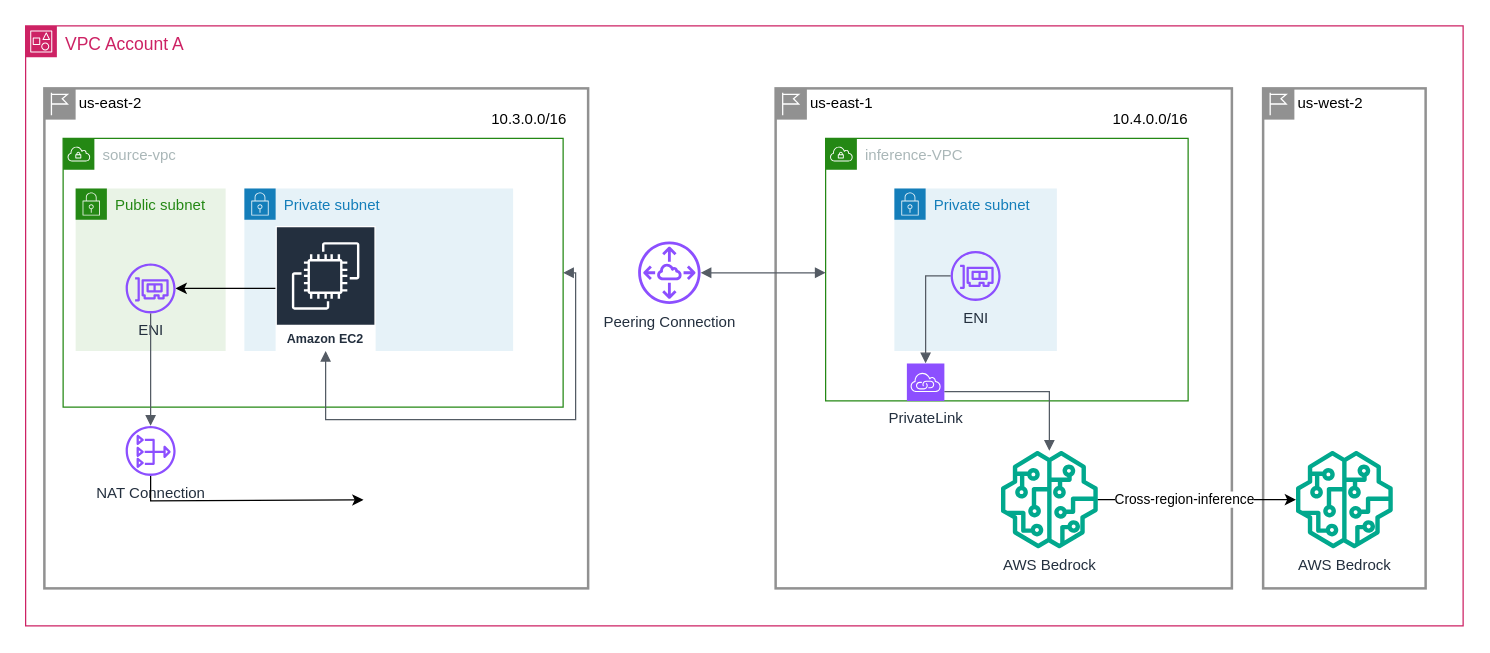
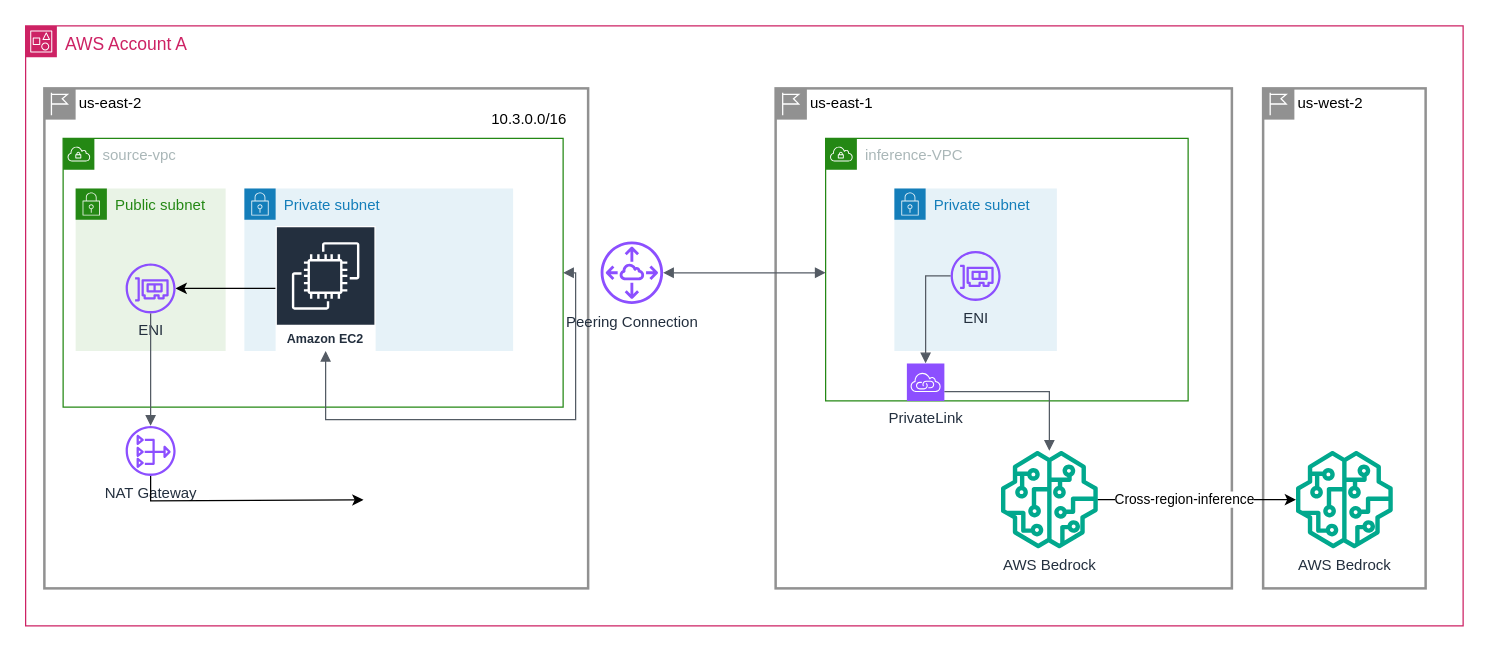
(116, 43) -> (116, 43)
(1151, 119) -> none
(669, 273) -> (632, 273)
(151, 493) -> (151, 493)
